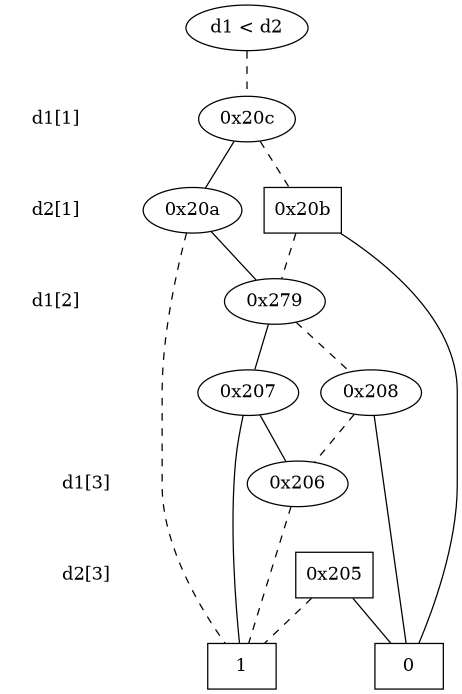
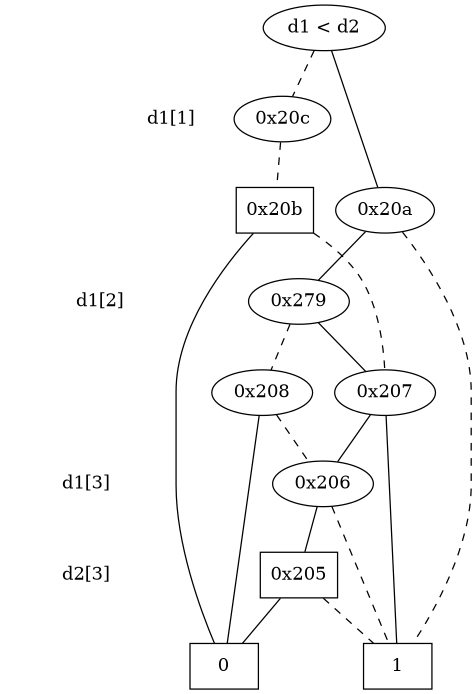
(220, 165) -> (355, 119)
(56, 210) -> none
(289, 256) -> (368, 291)
none -> (311, 529)
